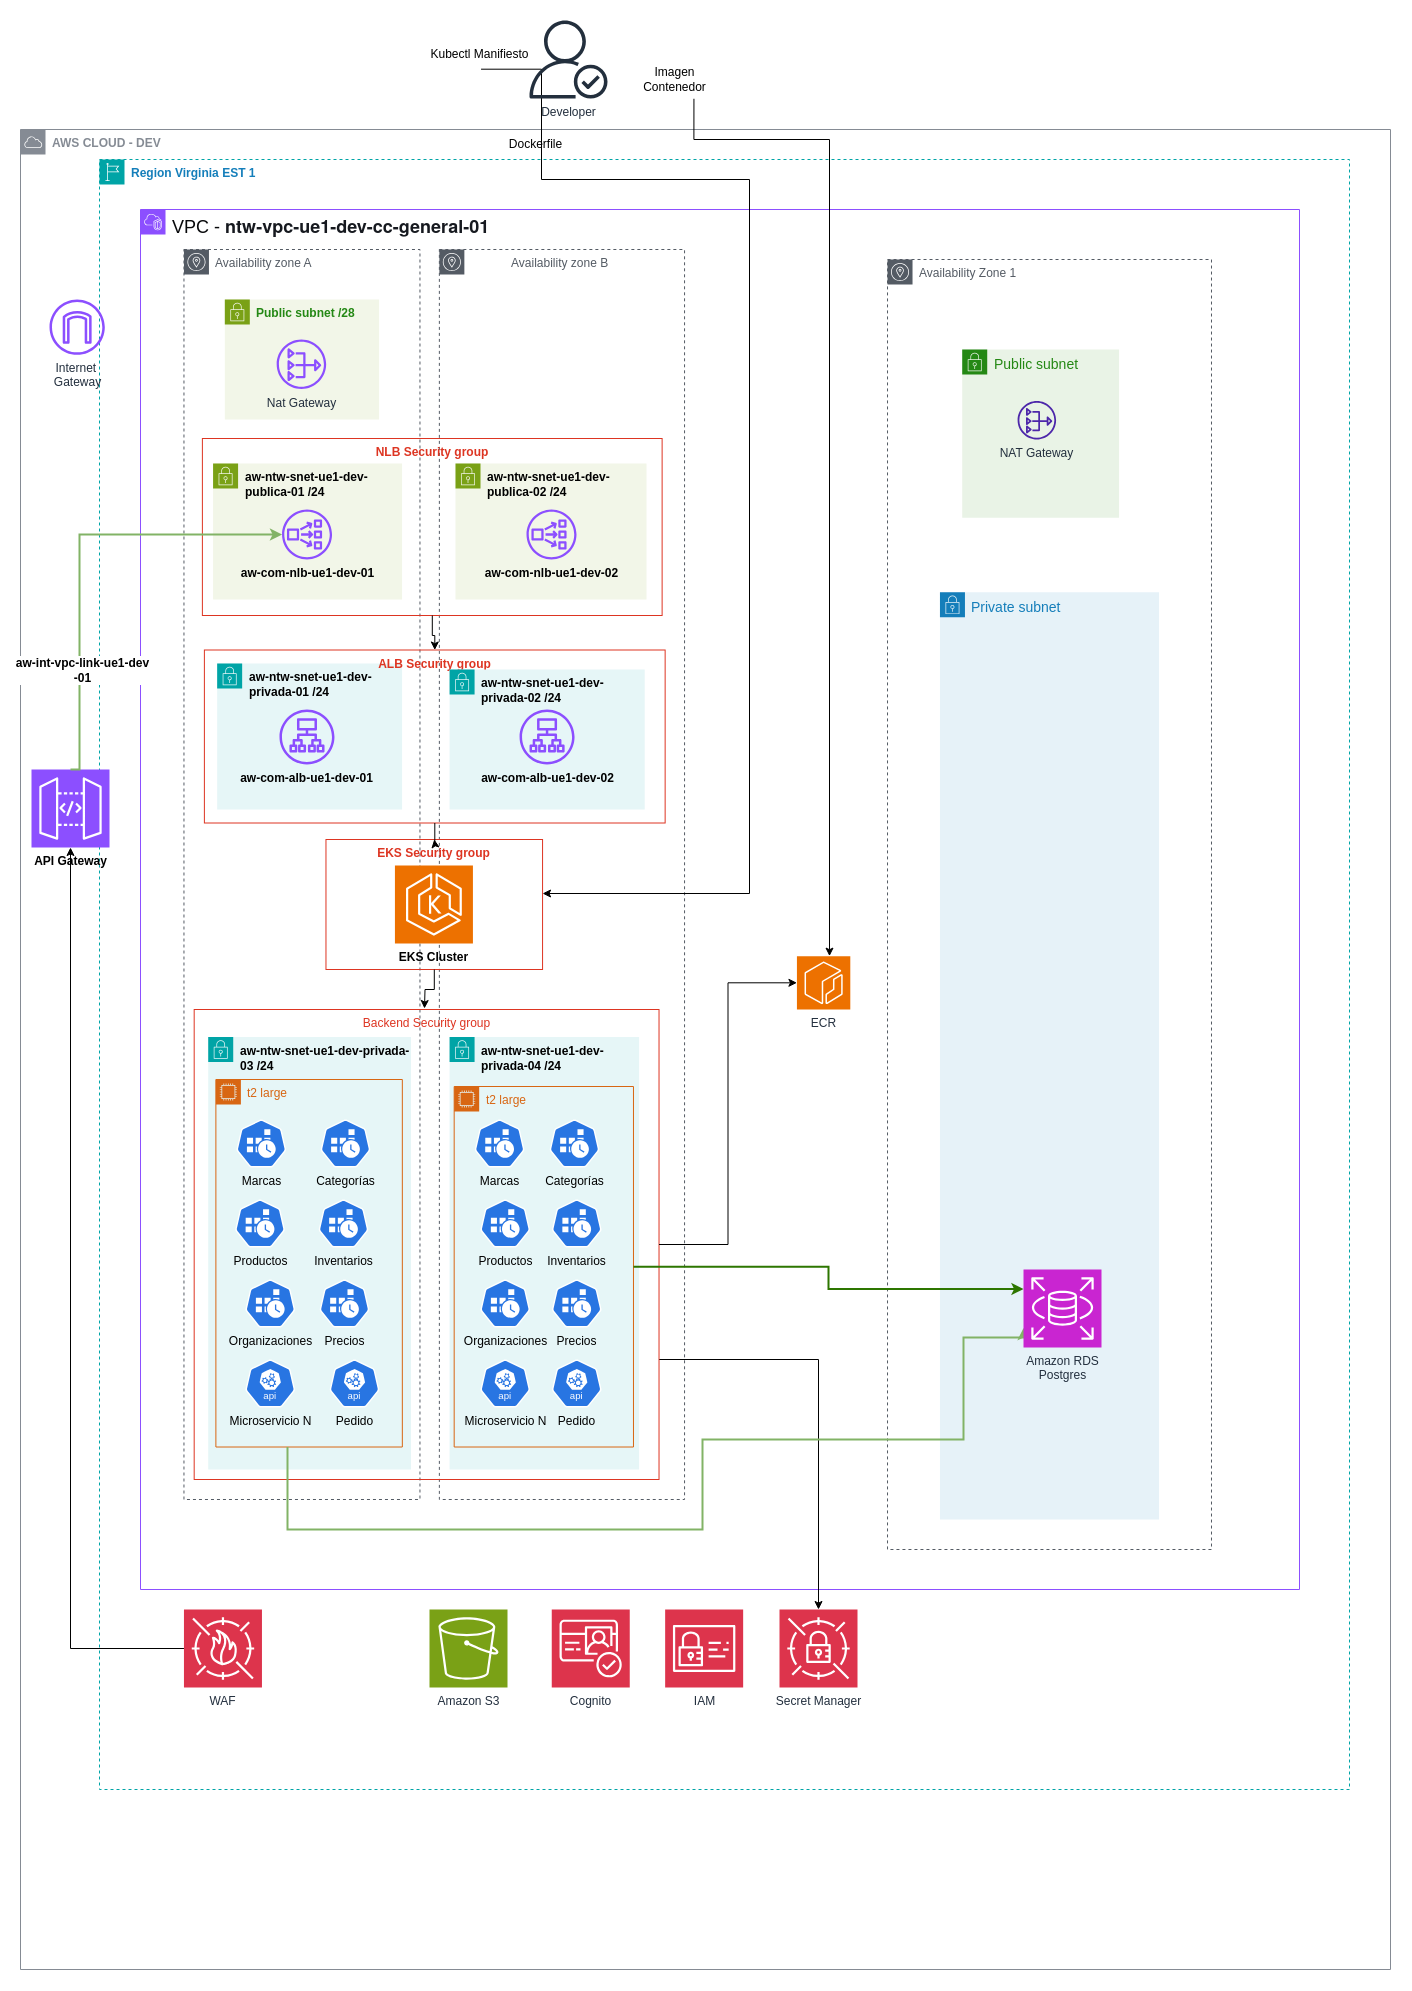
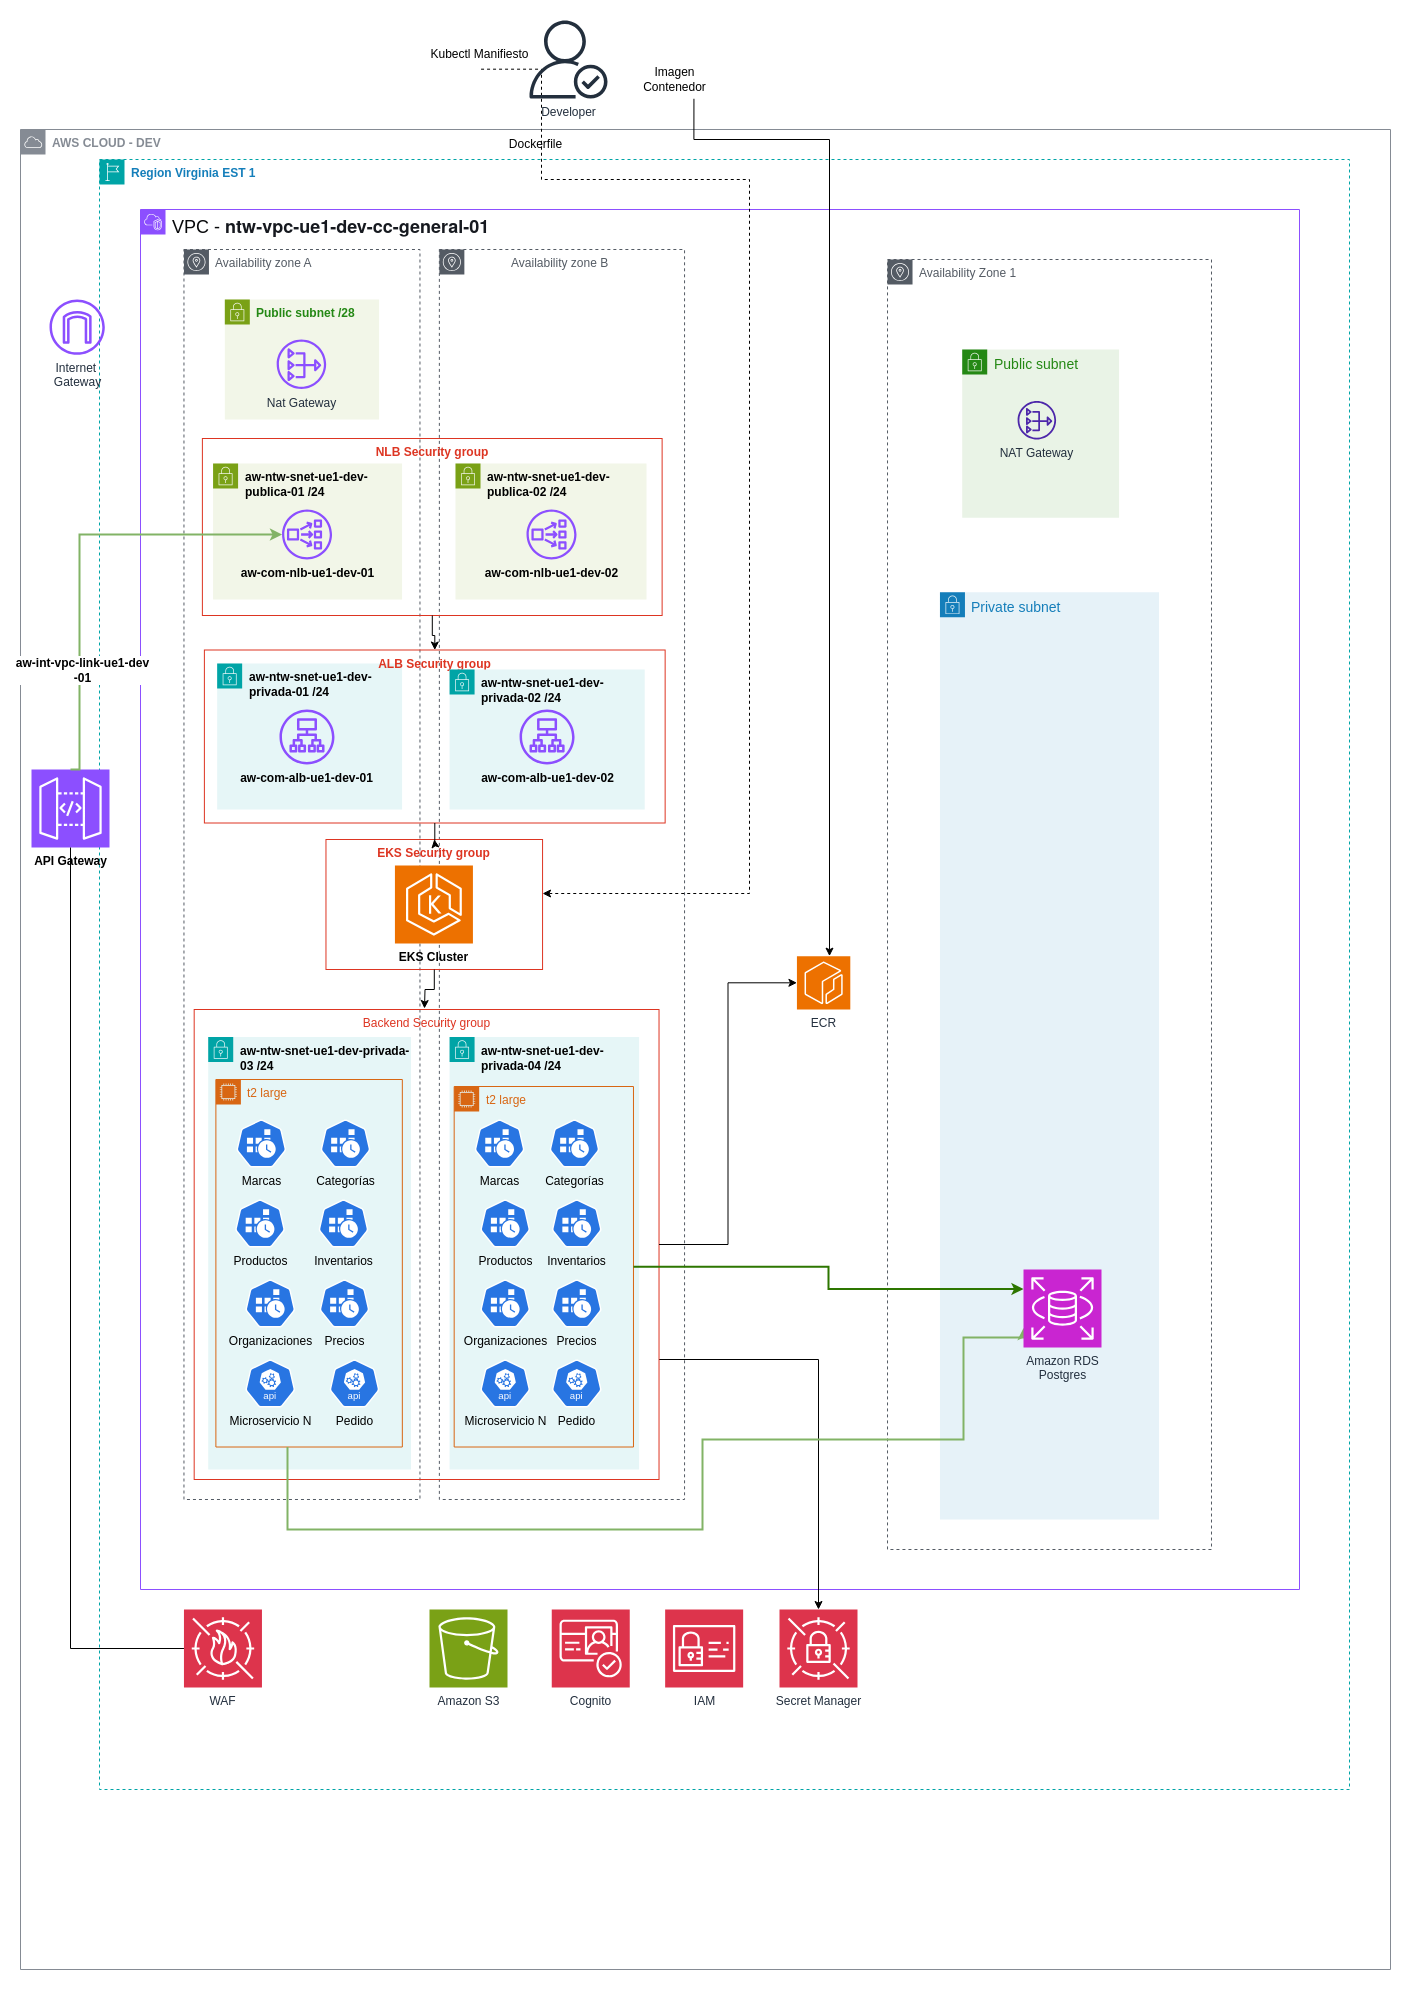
(750, 448) -> (750, 448)
(71, 855) -> (71, 853)
